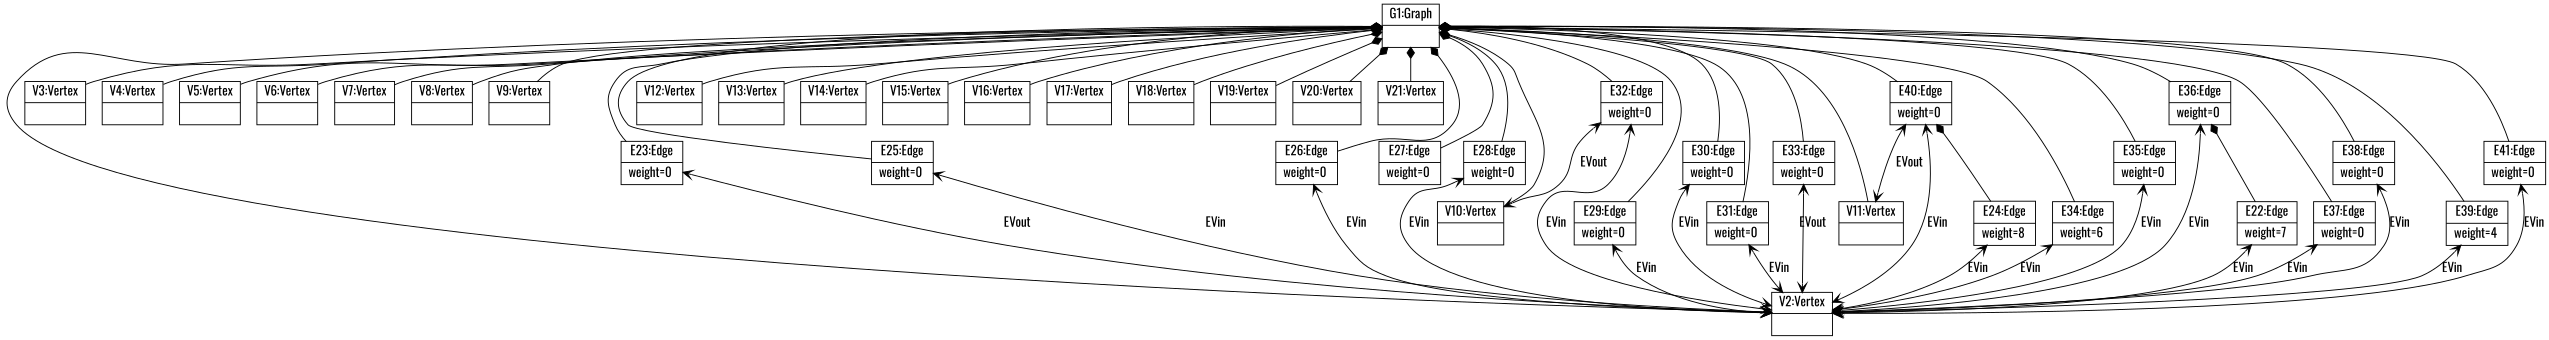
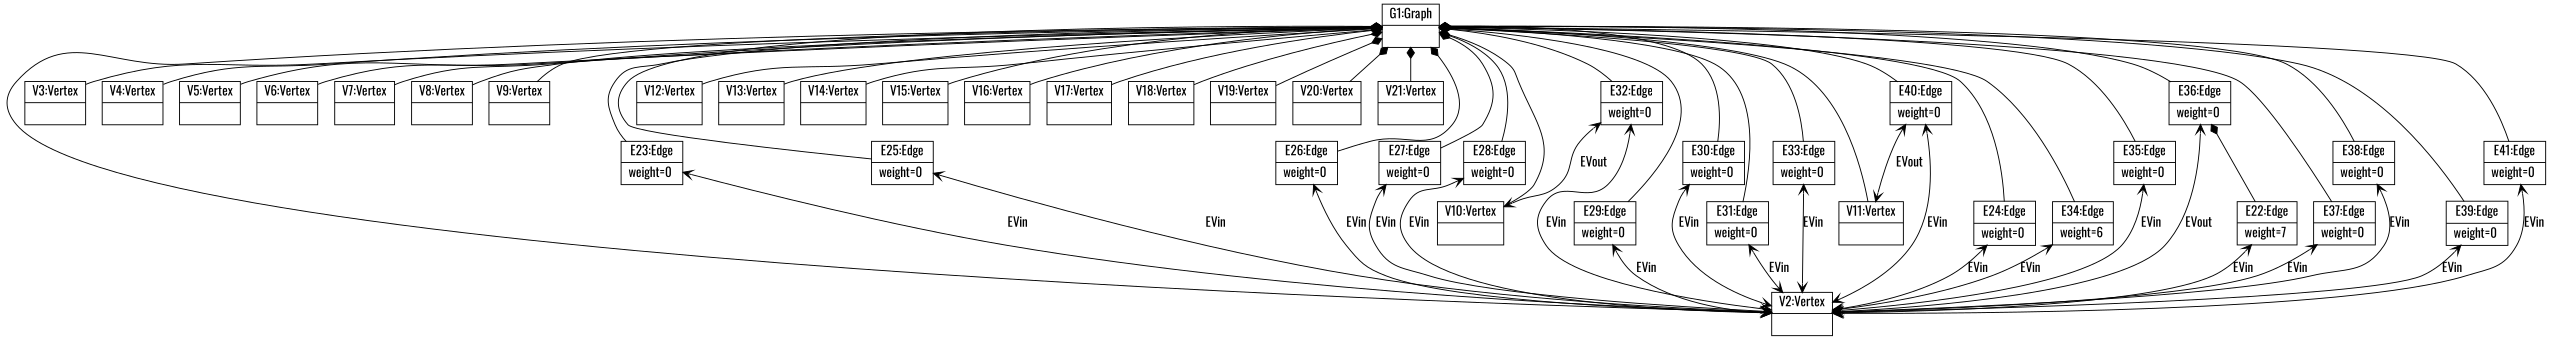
(1968, 167) -> (1773, 47)
(1018, 223) -> (1018, 223)
(1813, 223) -> (1813, 223)
(2199, 223) -> (2199, 223)
(2005, 234) -> (2005, 234)
(2477, 234) -> (2477, 234)
none -> (1467, 284)
